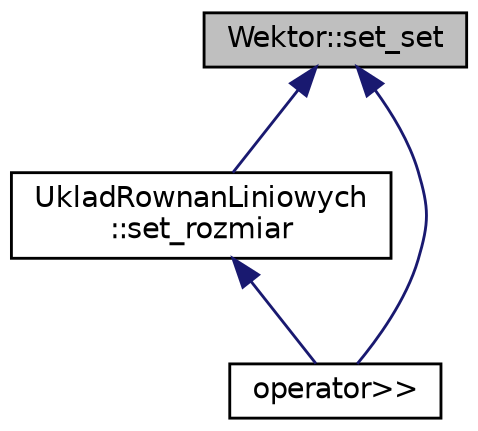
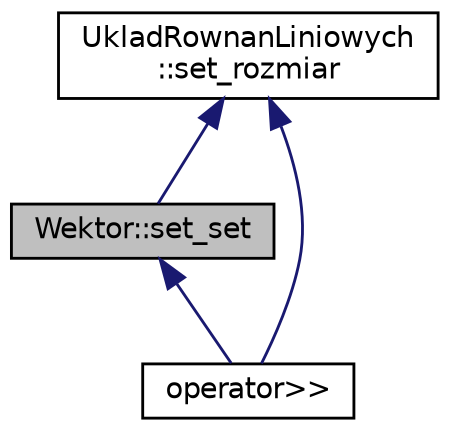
(266, 131) -> (183, 163)
